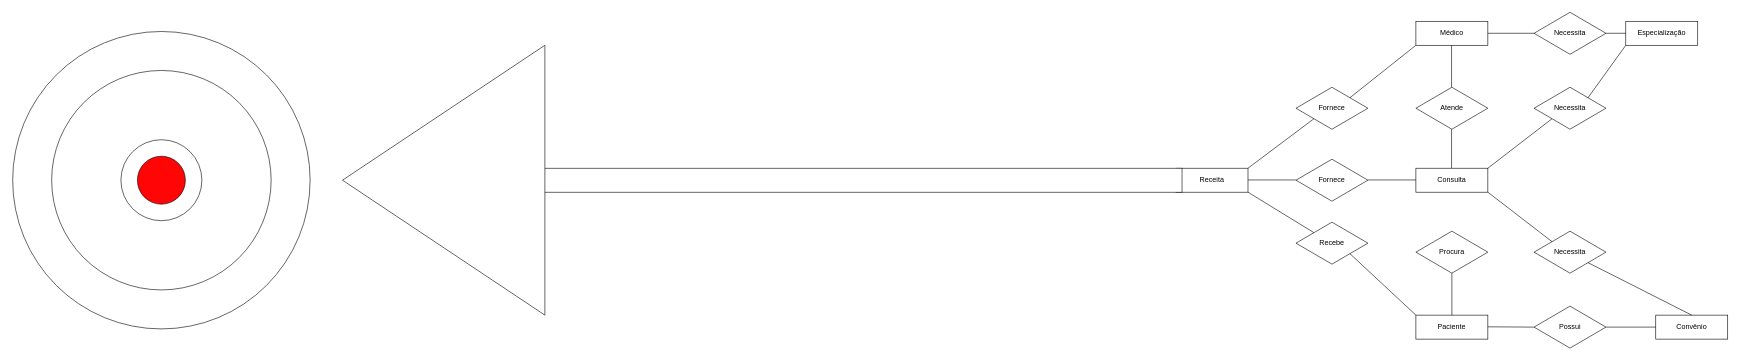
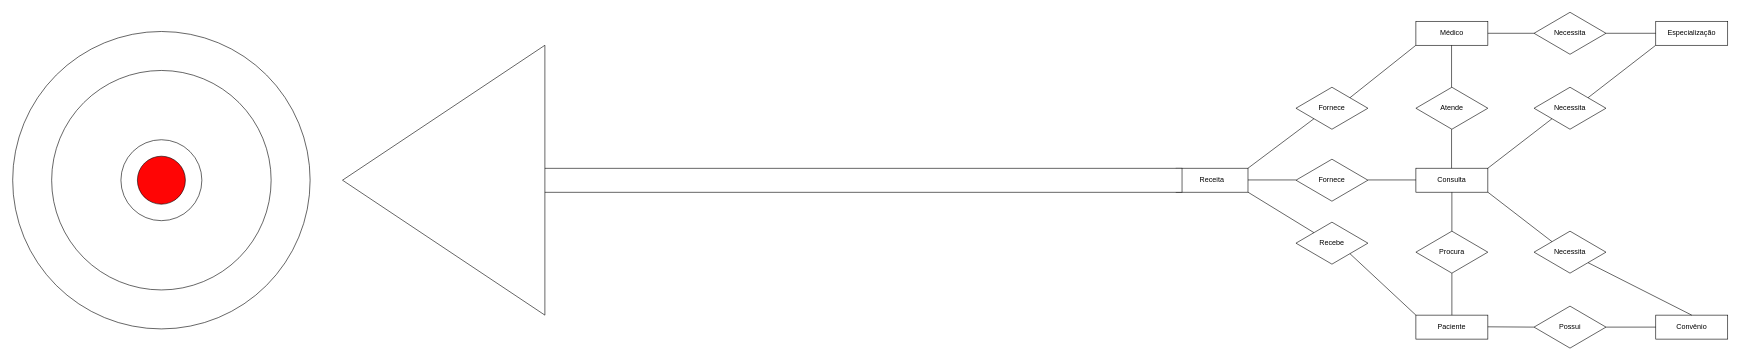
(1662, 33) -> (1692, 33)
none -> (1452, 212)
